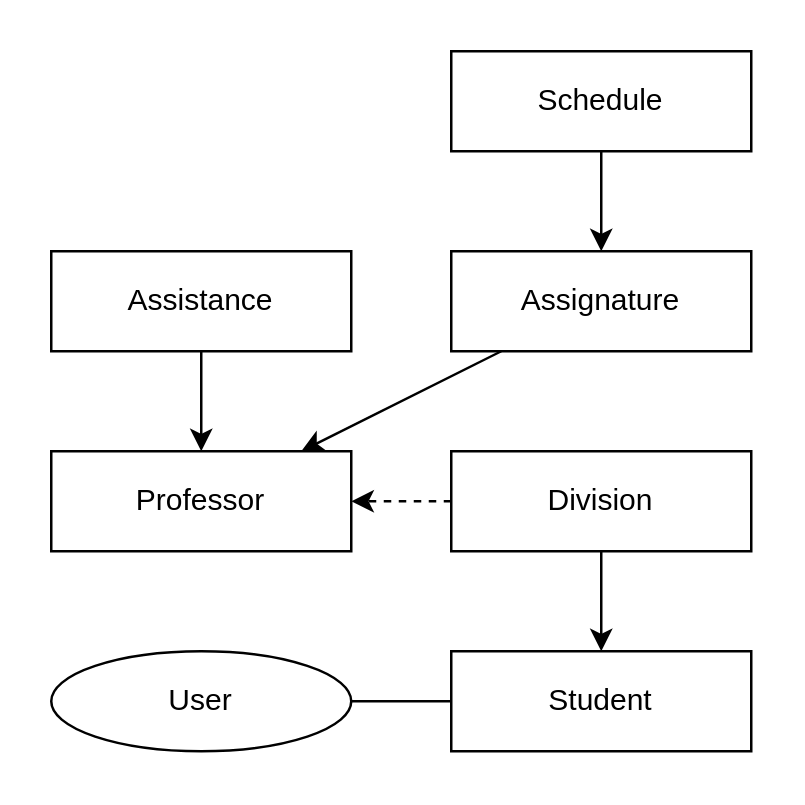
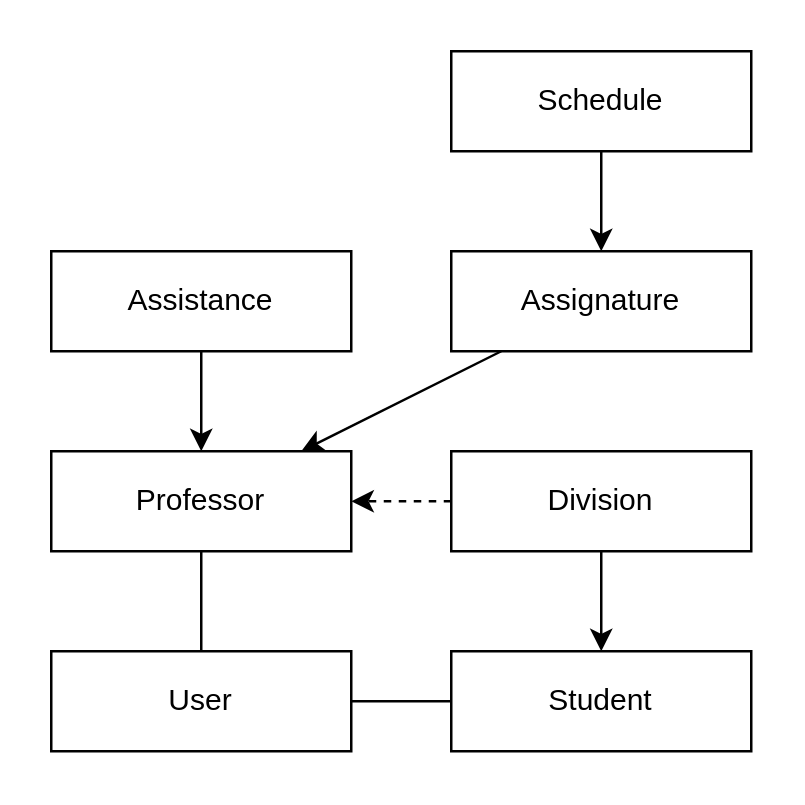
none -> (201, 601)
(201, 701) -> (201, 701)
